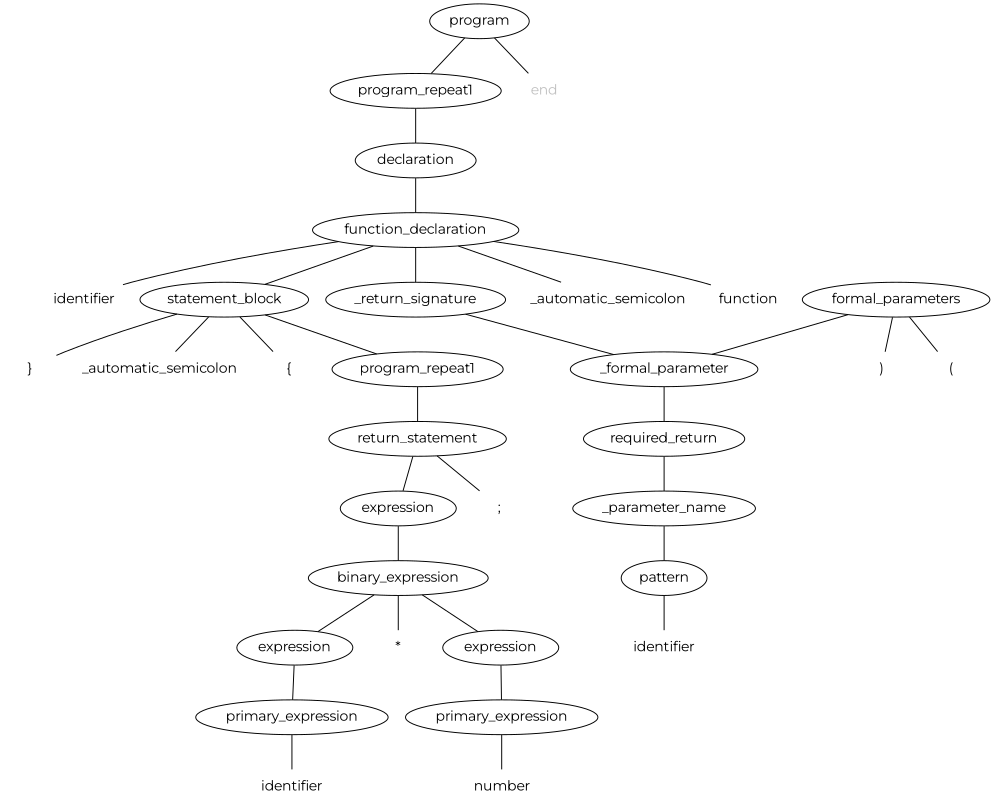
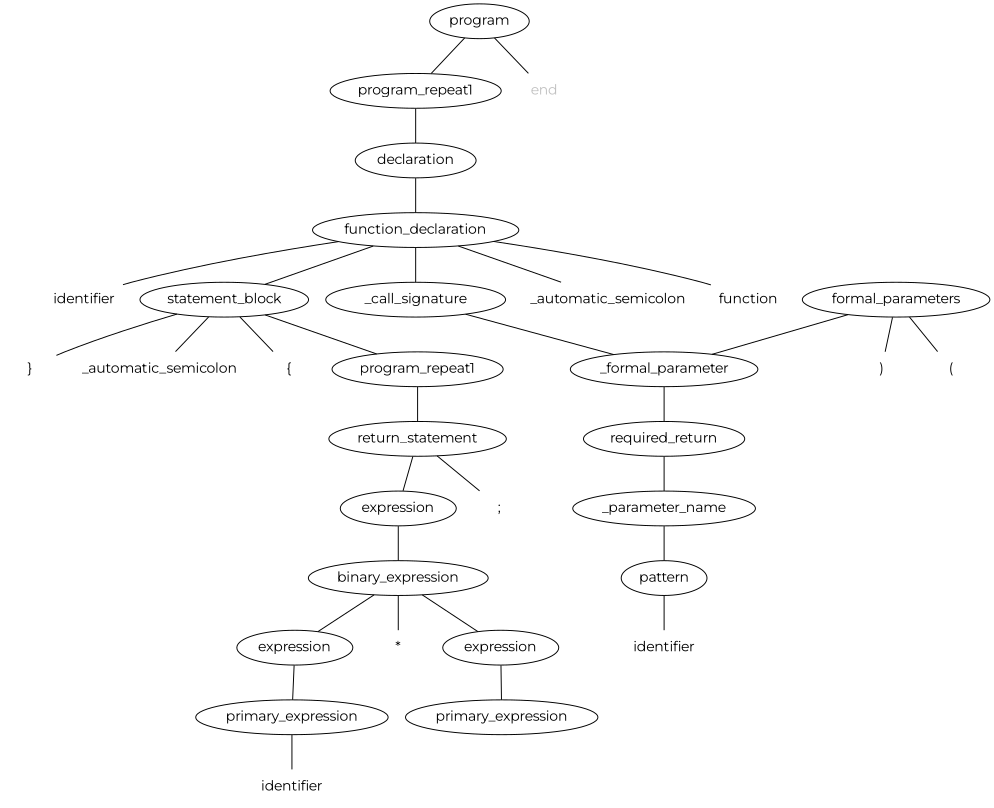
(416, 300) -> (416, 300)
(502, 787) -> none
